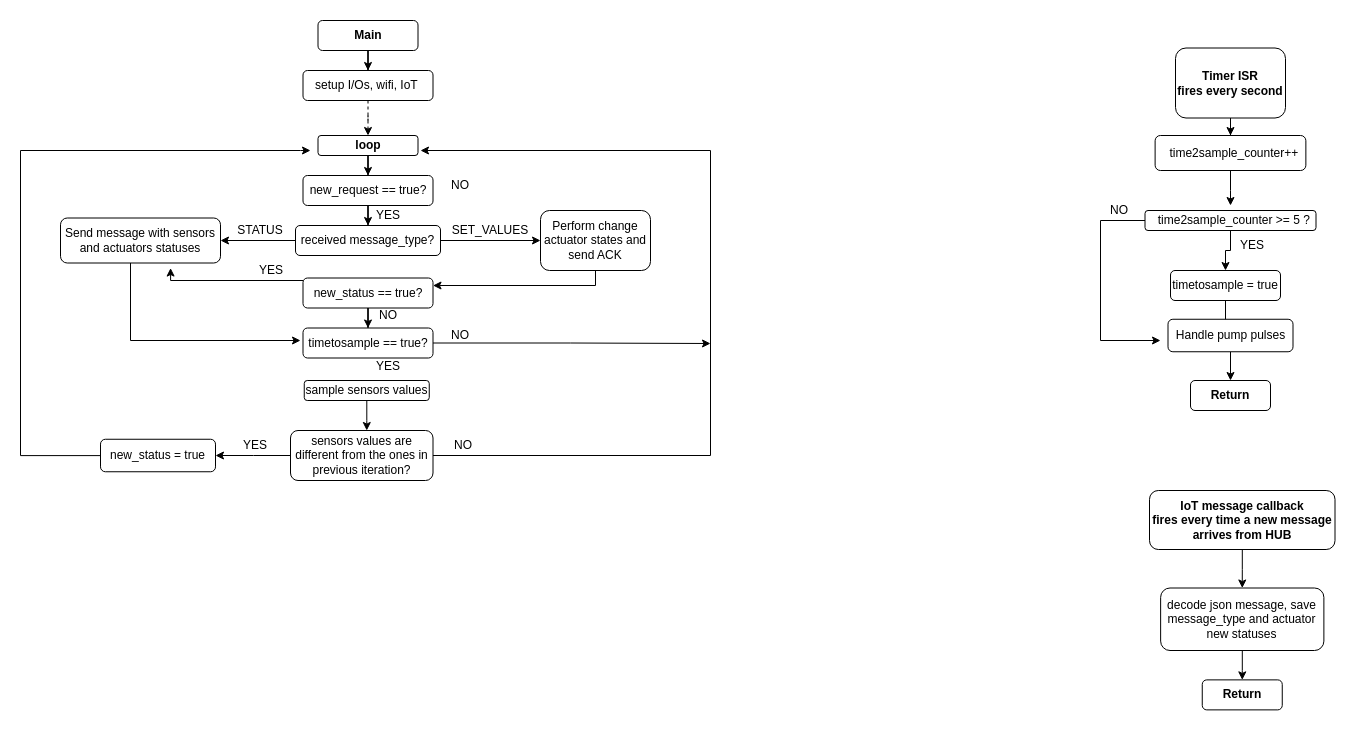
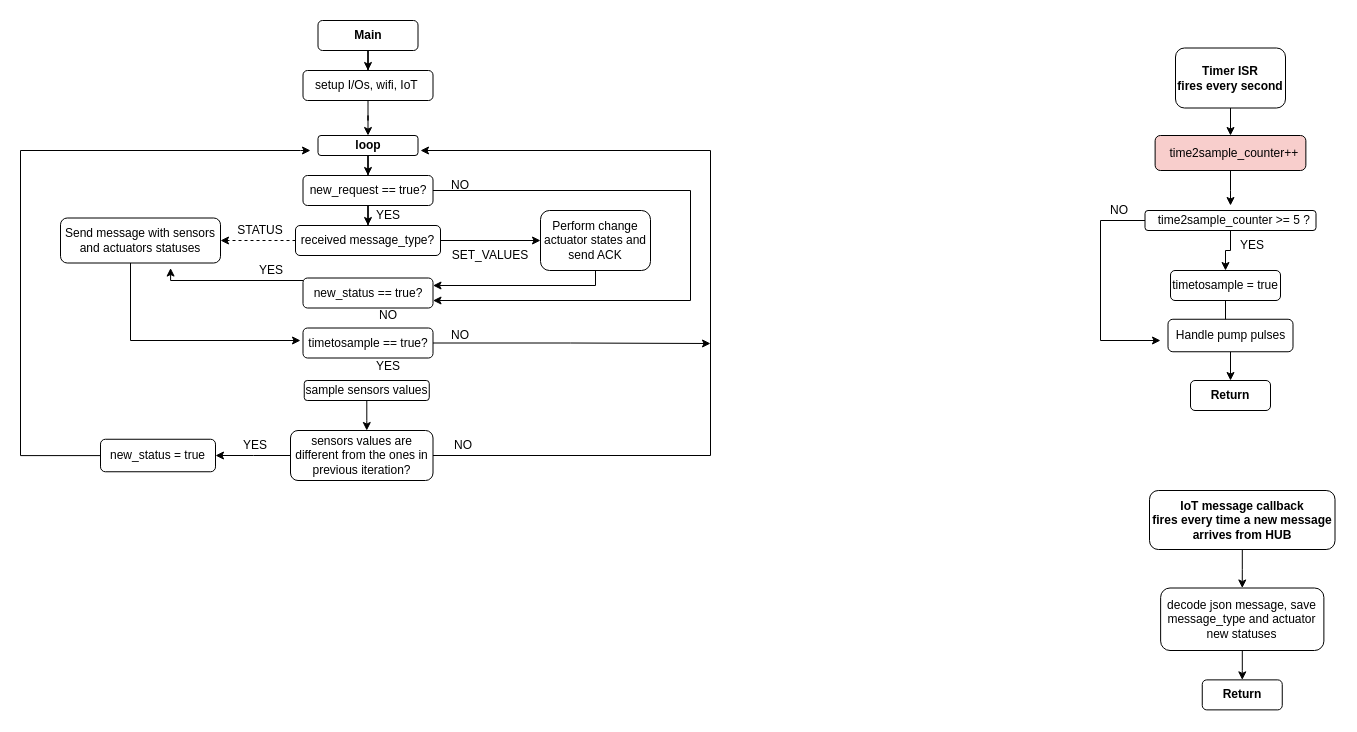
(1231, 83) -> (1231, 78)
(368, 119) -> (368, 119)
(1230, 153) -> (1230, 153)
(491, 231) -> (491, 256)
(261, 241) -> (261, 241)
none -> (691, 243)
(368, 322) -> none
